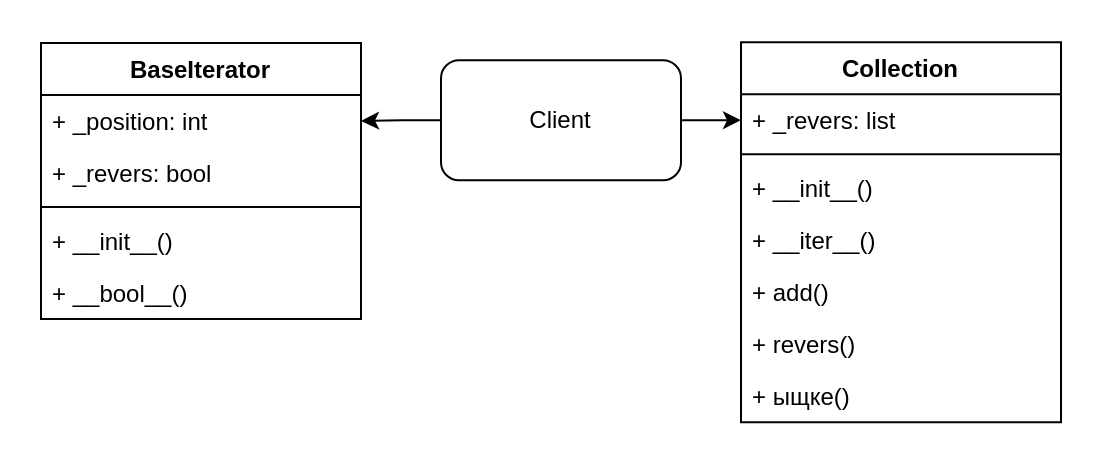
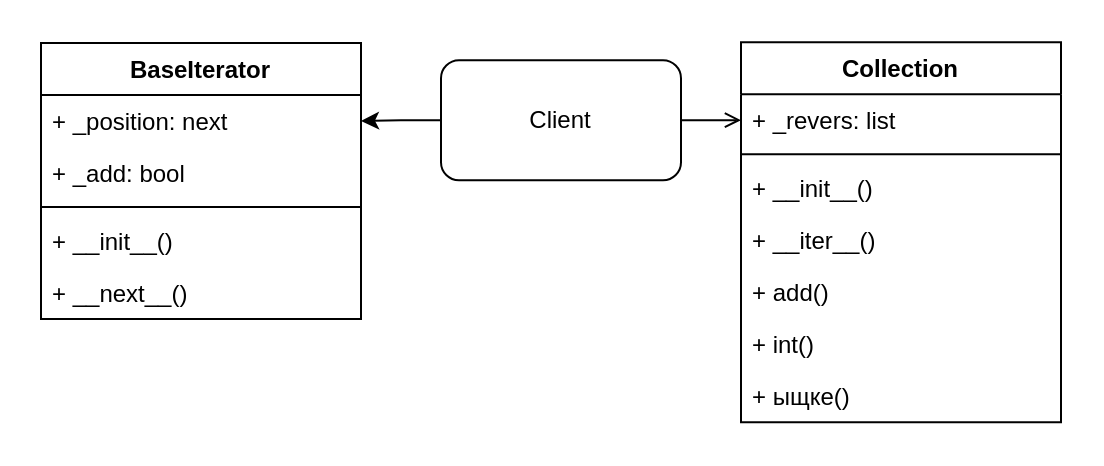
(726, 120) -> (729, 120)
(141, 122) -> (151, 122)
(140, 174) -> (120, 174)
(126, 294) -> (130, 294)
(816, 345) -> (793, 345)
